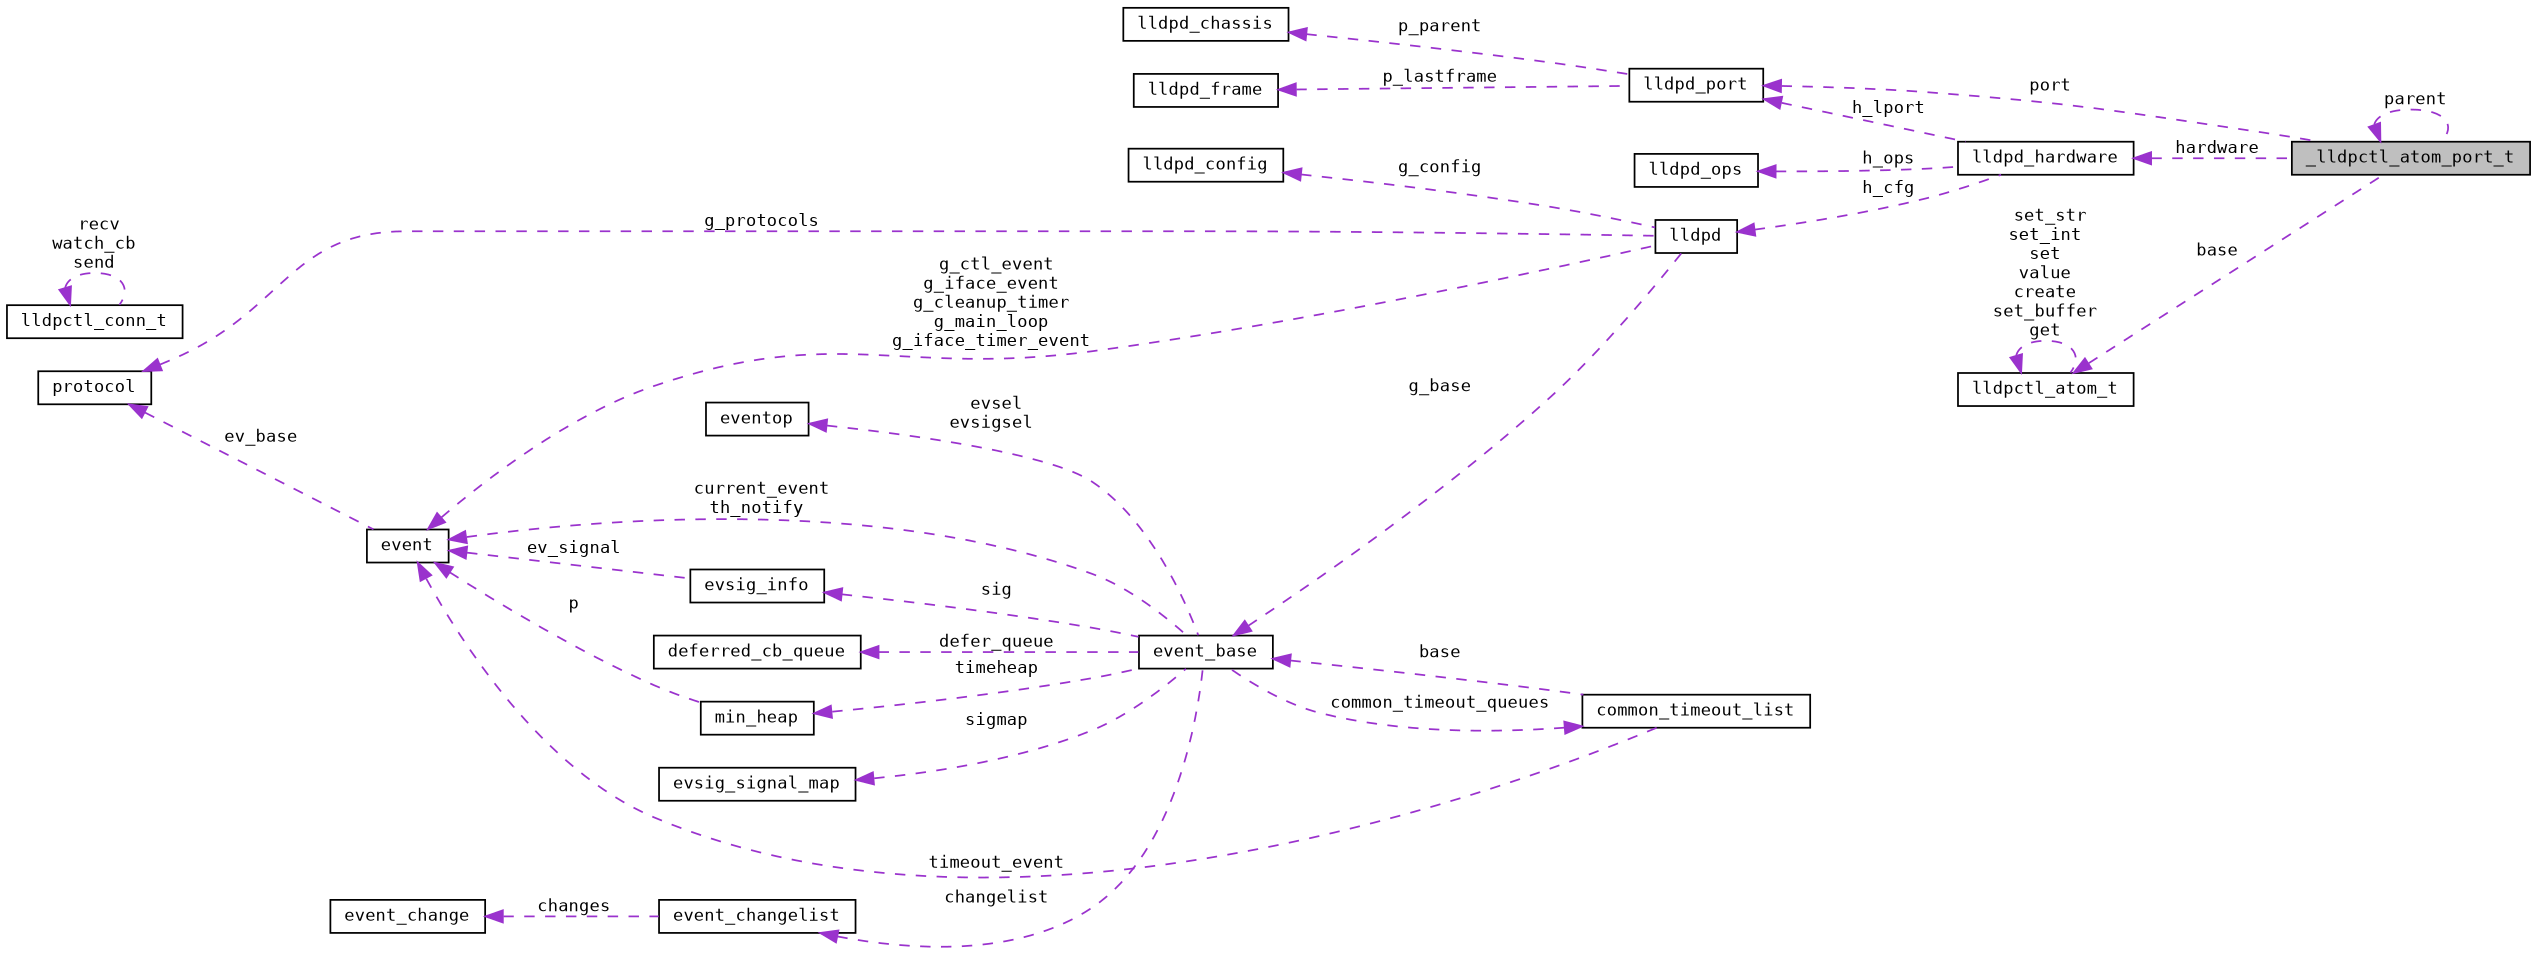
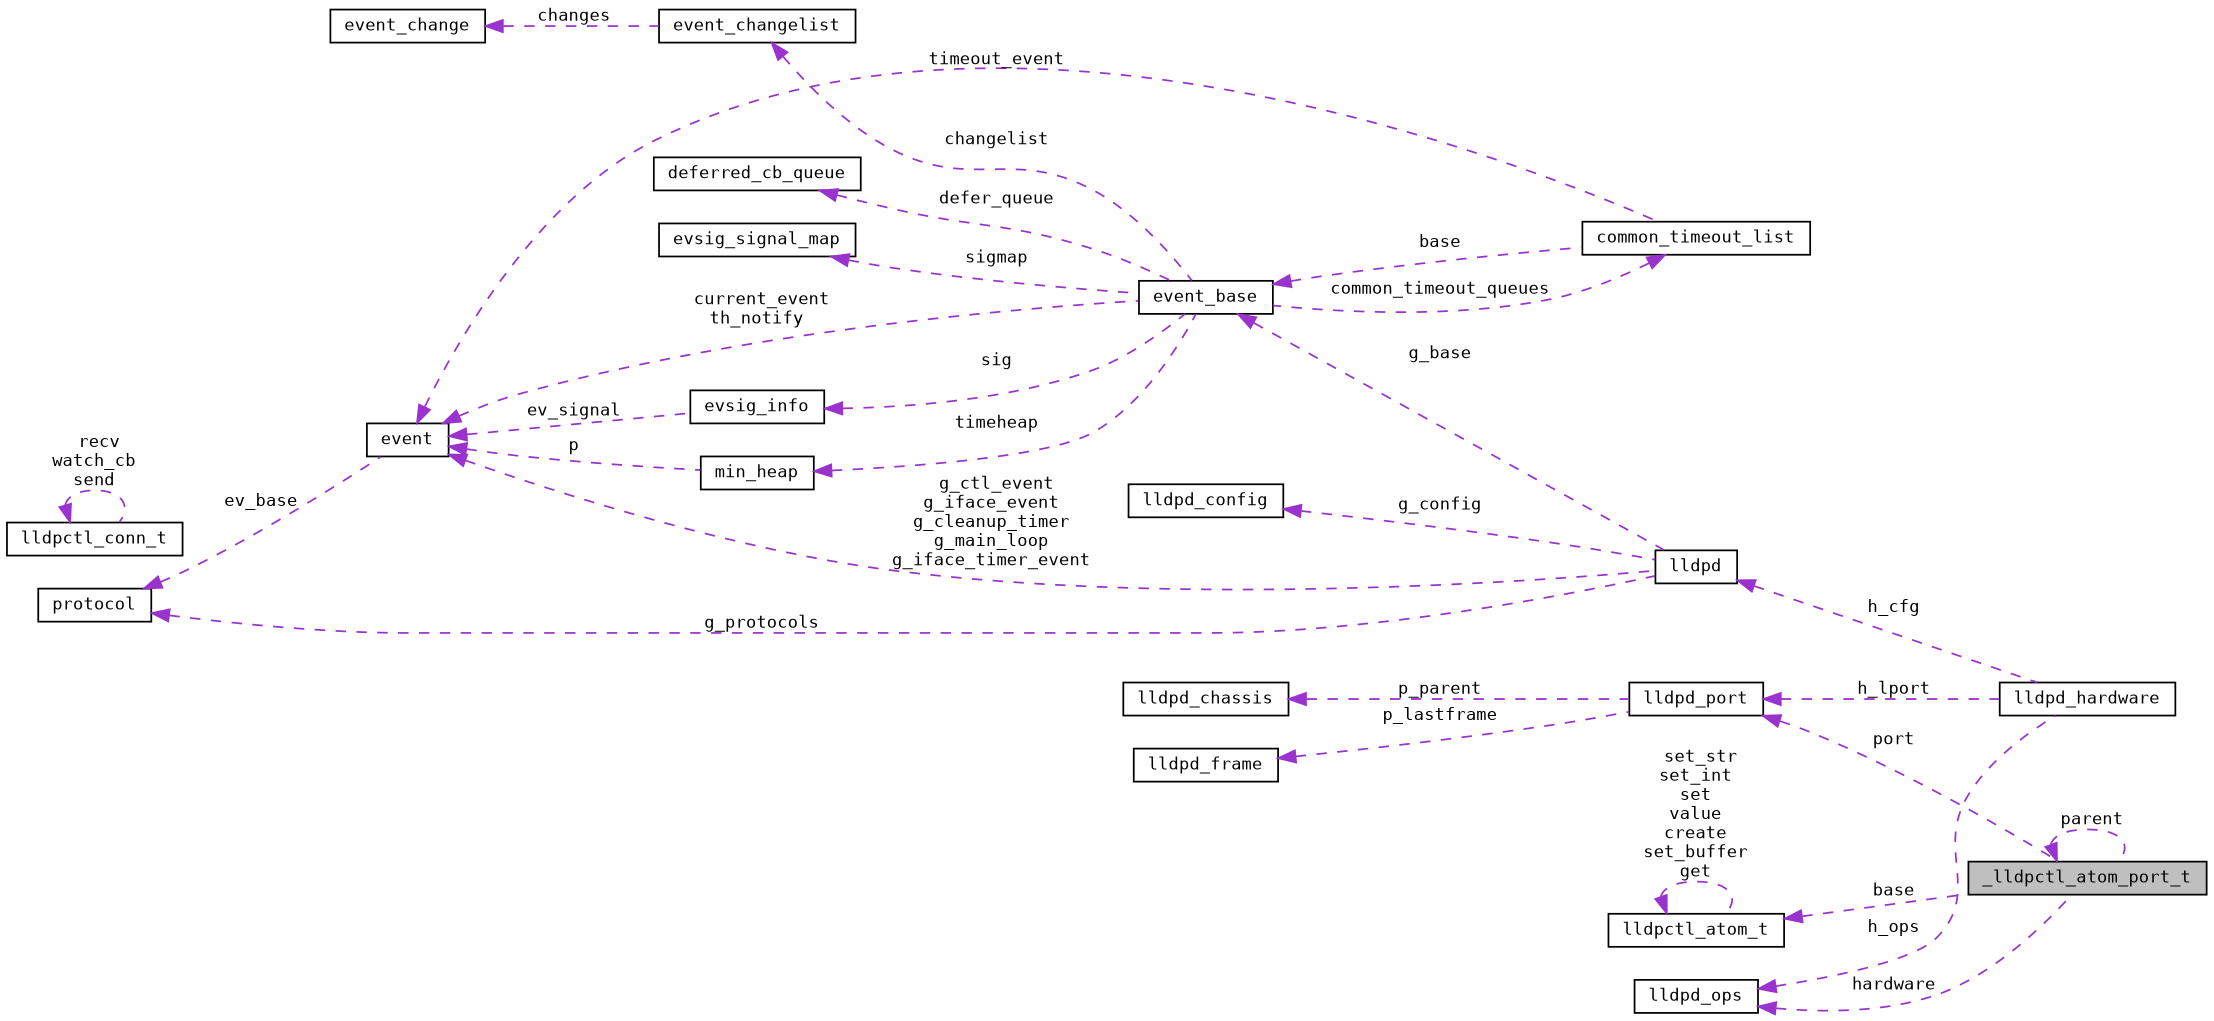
(2221, 158) -> (1940, 994)
(757, 419) -> none
